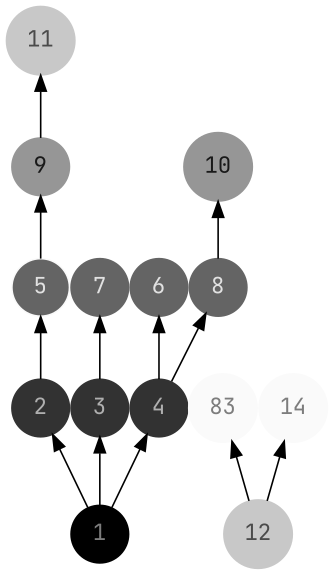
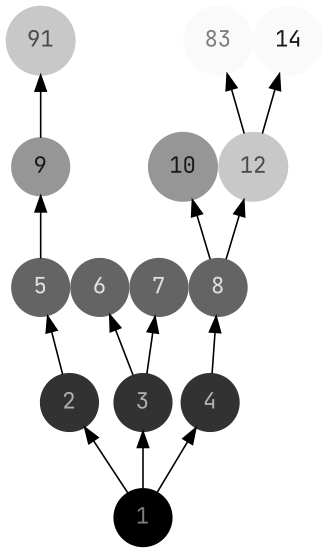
(41, 41) -> (41, 41)
none -> (233, 237)
(41, 287) -> (41, 287)
(159, 356) -> (124, 352)
(293, 408) -> (288, 41)
